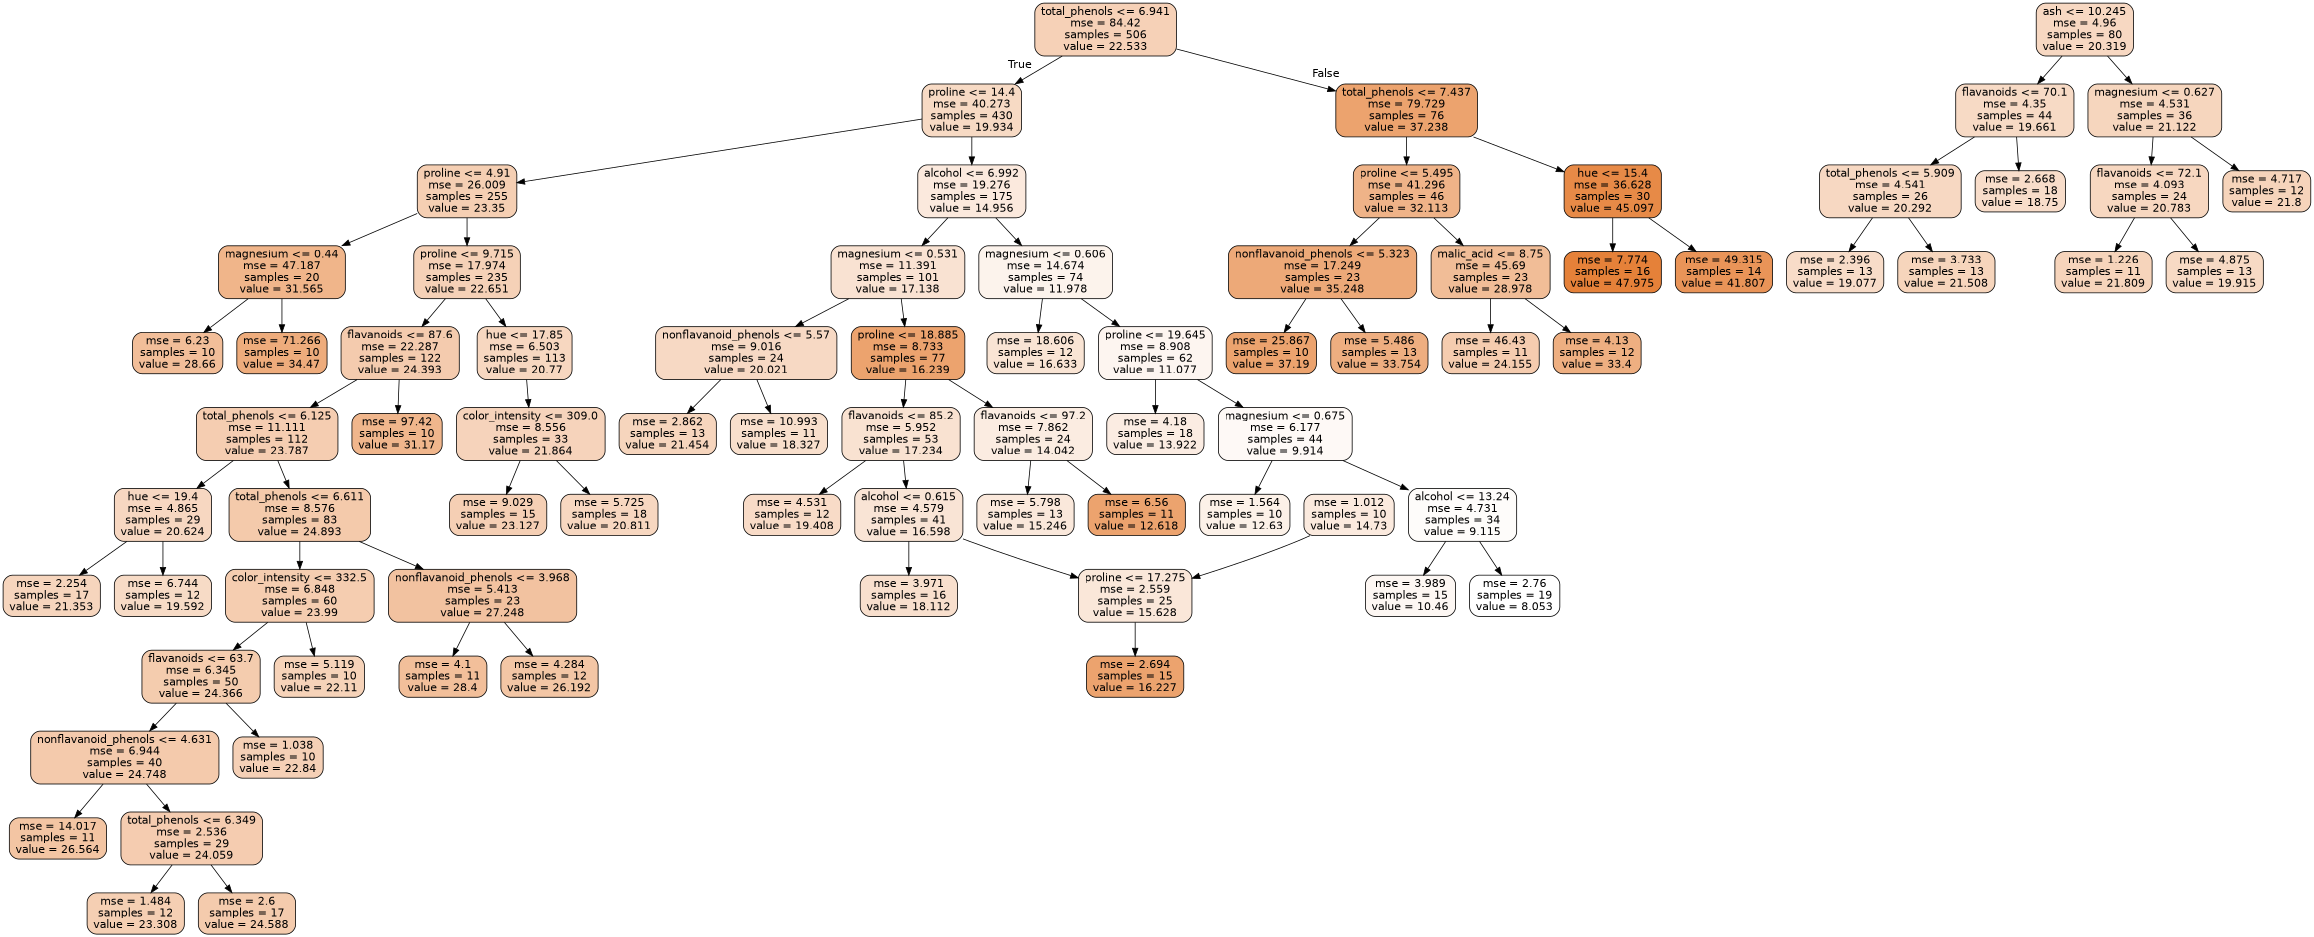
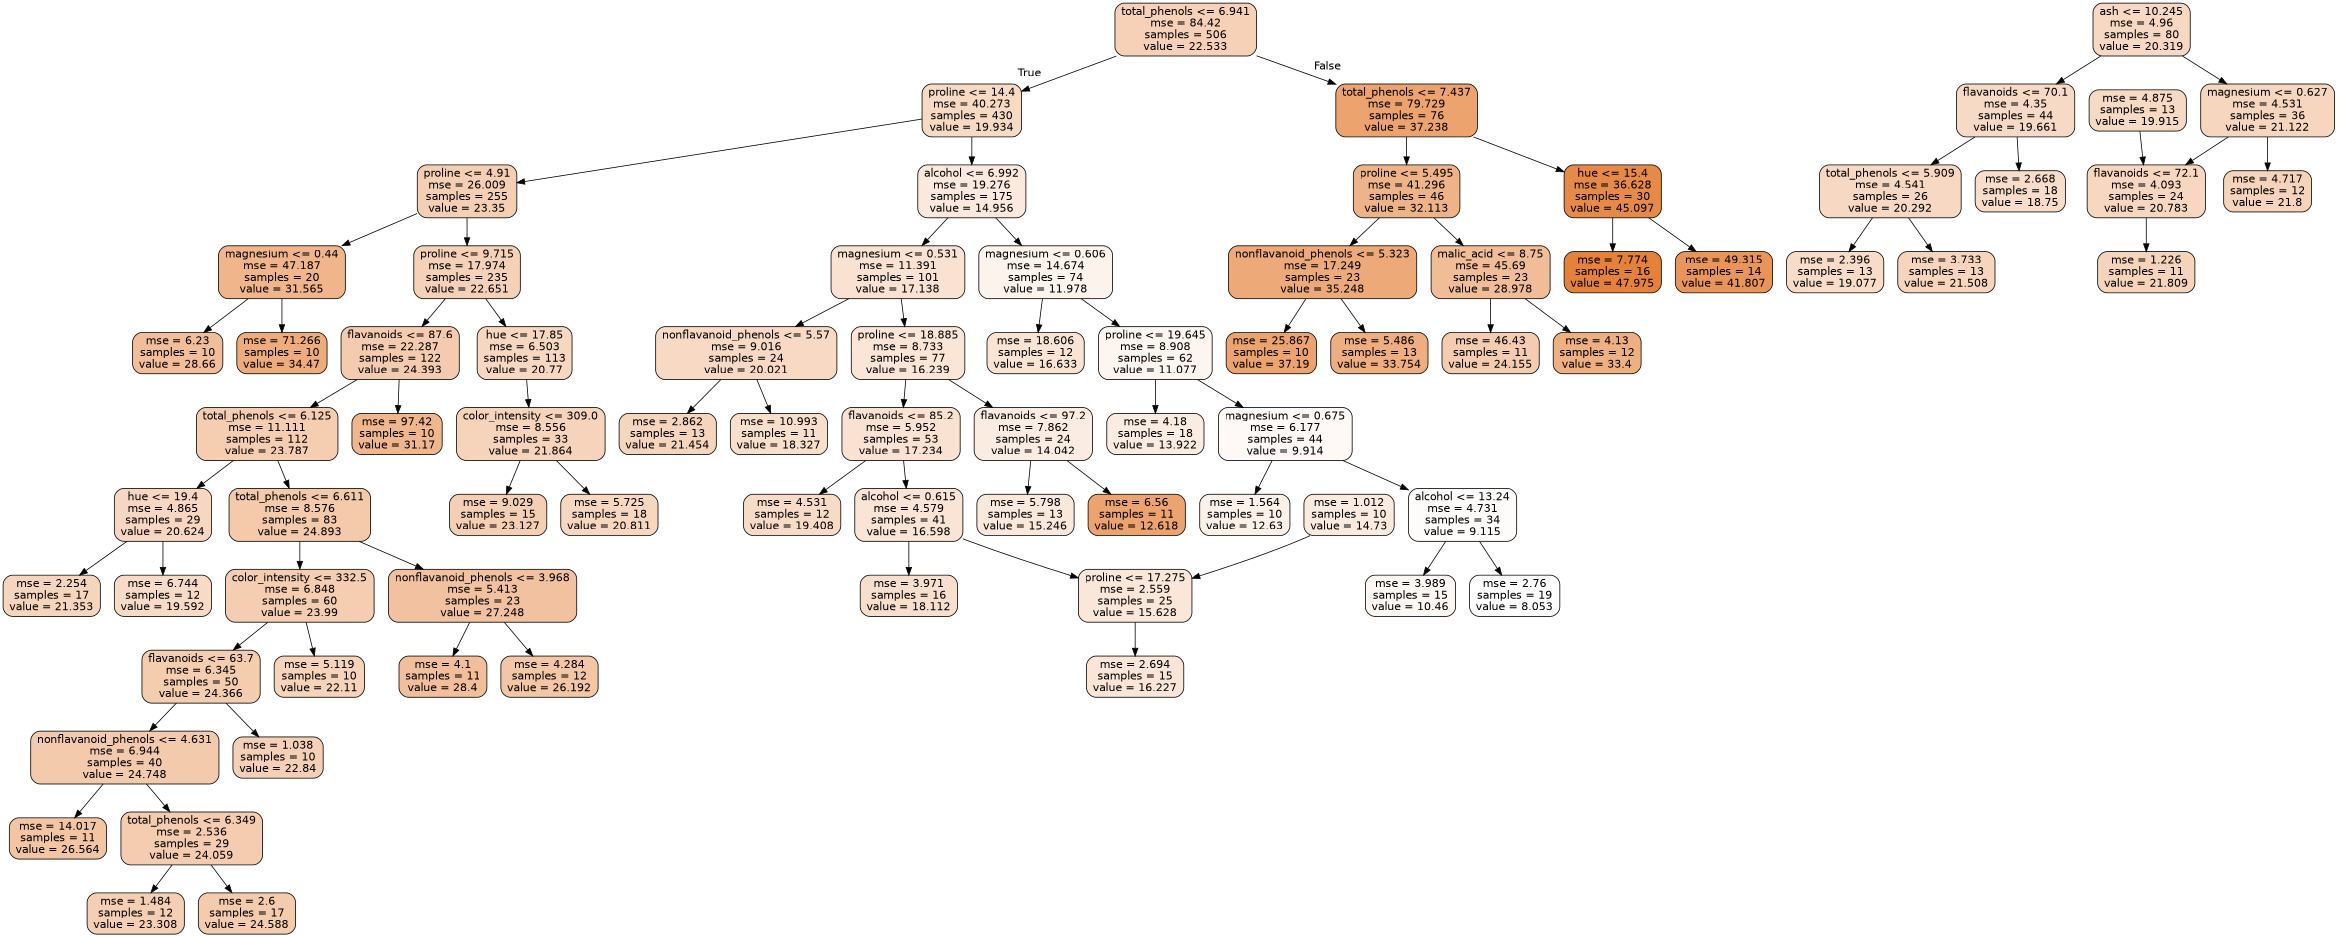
(2182, 232) -> (2141, 144)
(908, 353) -> (908, 353)
(1135, 677) -> (1135, 677)
